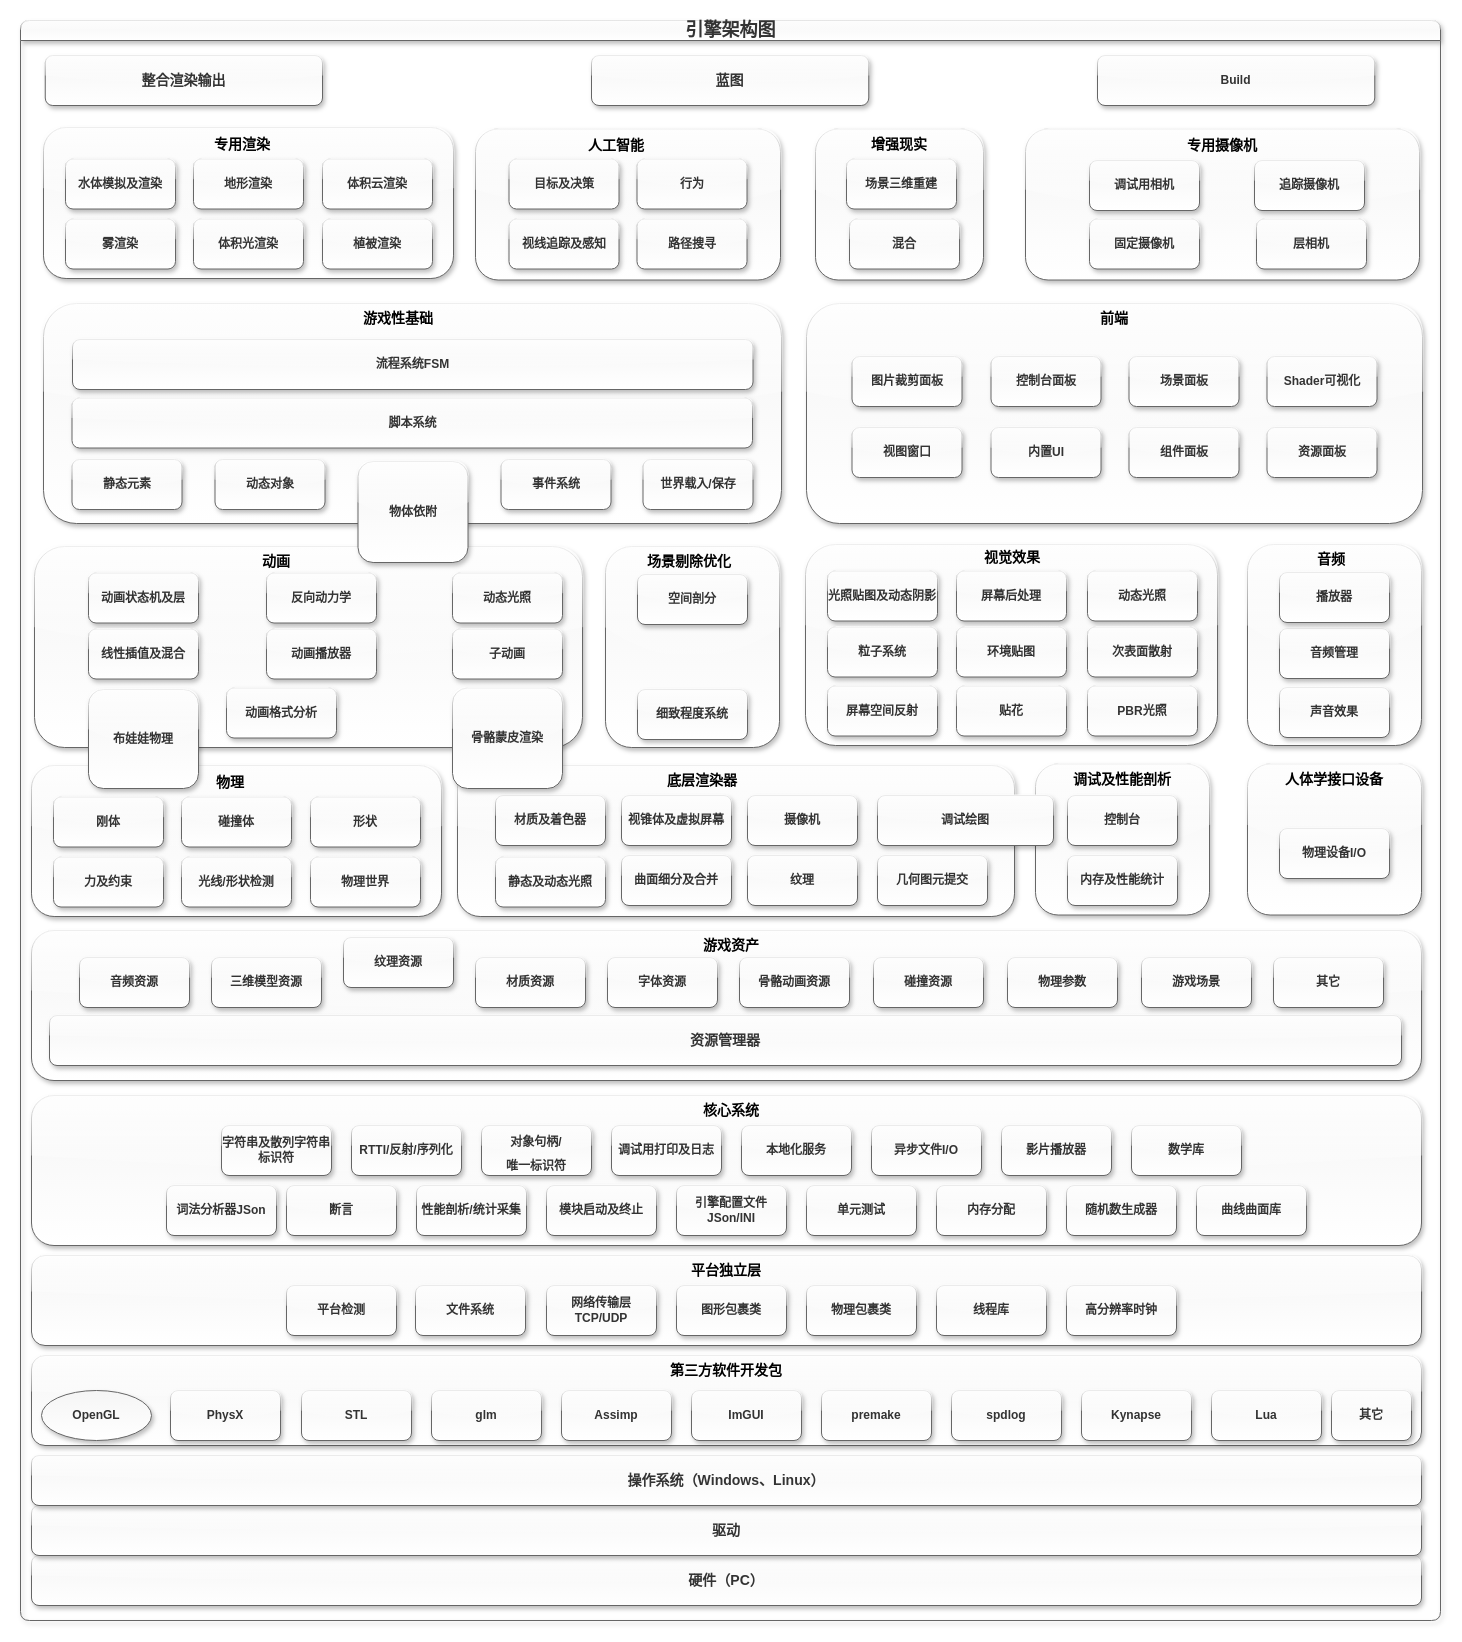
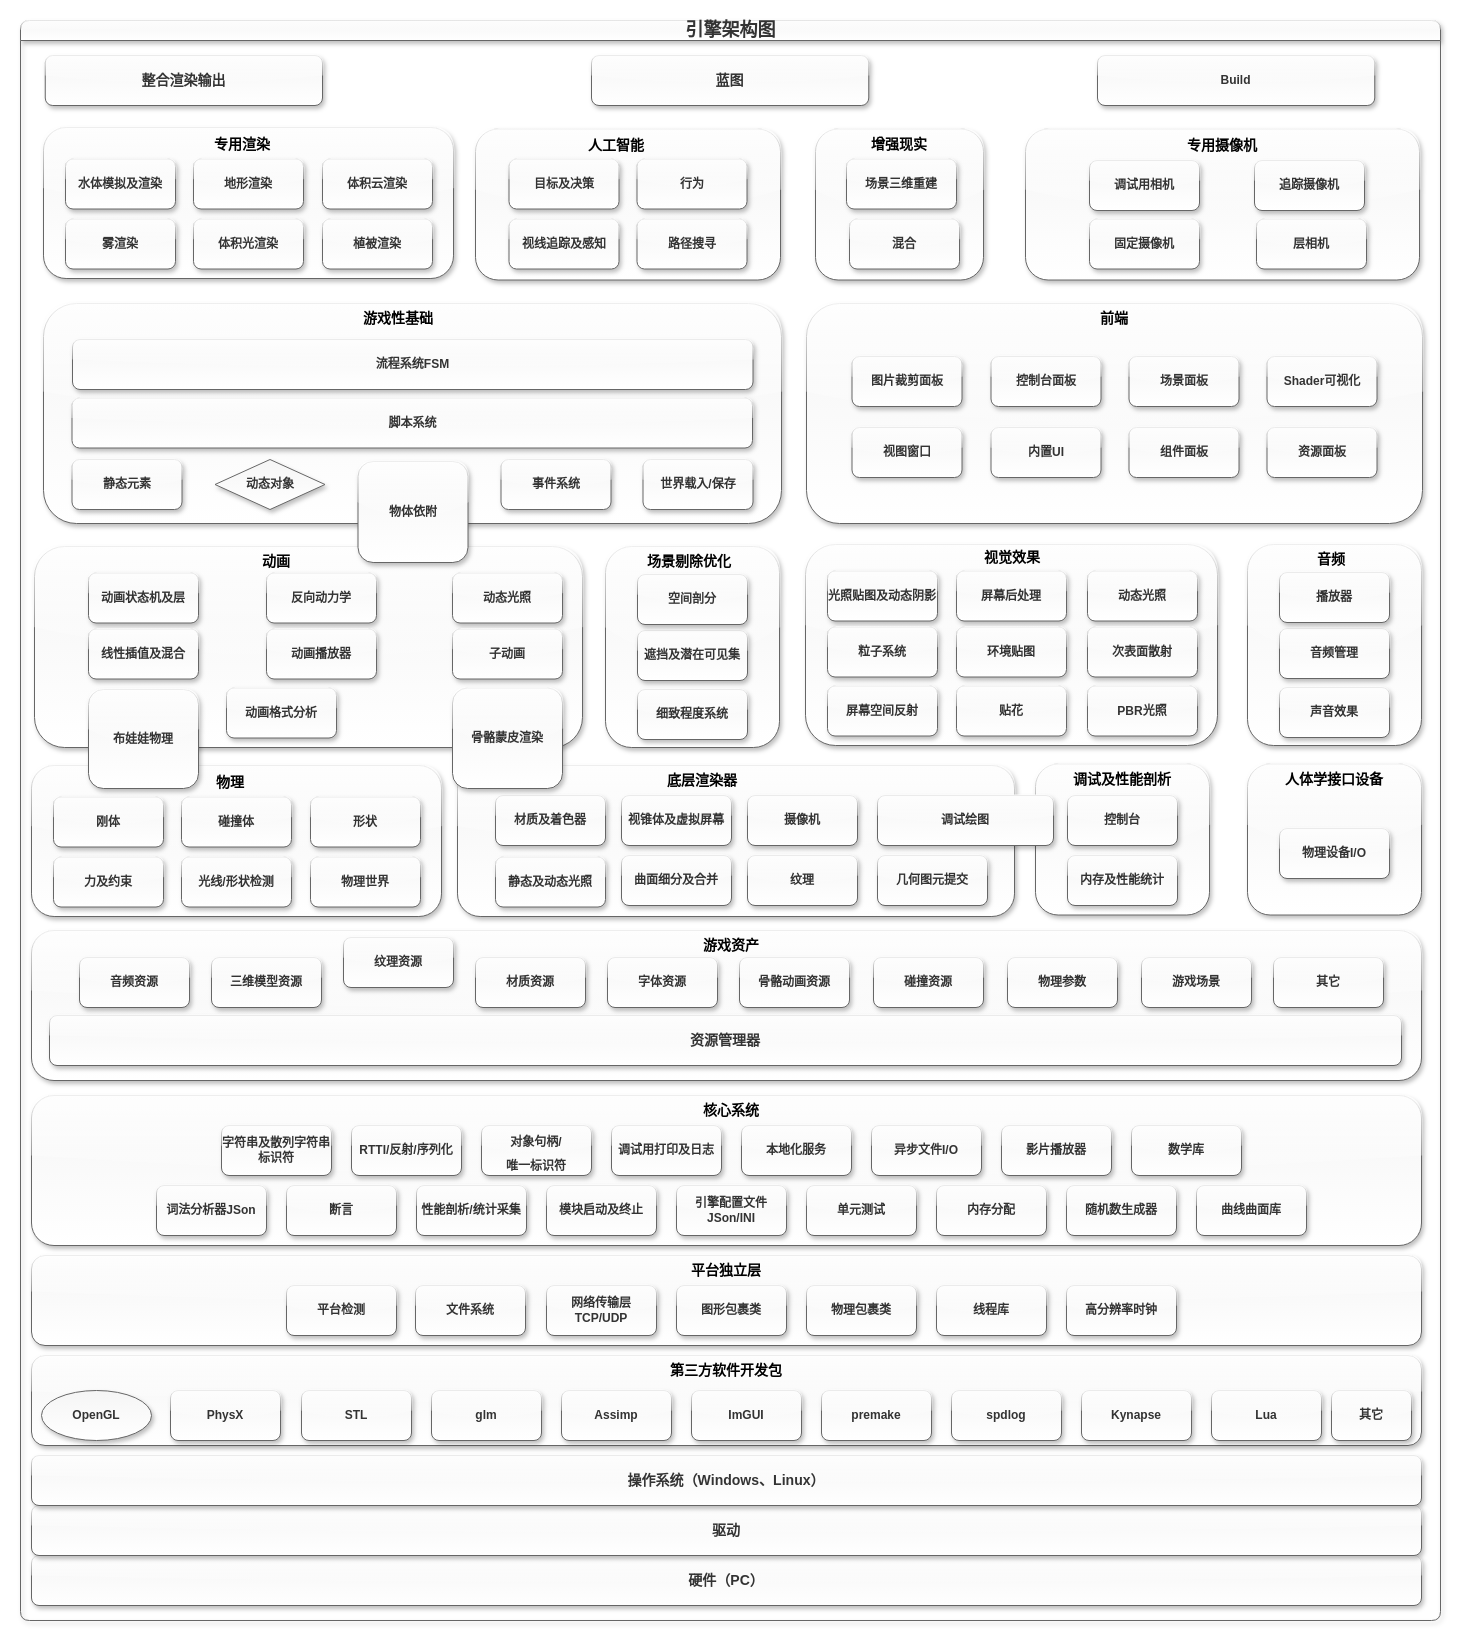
(270, 485) -> (270, 485)
none -> (693, 656)
(222, 1211) -> (212, 1211)
